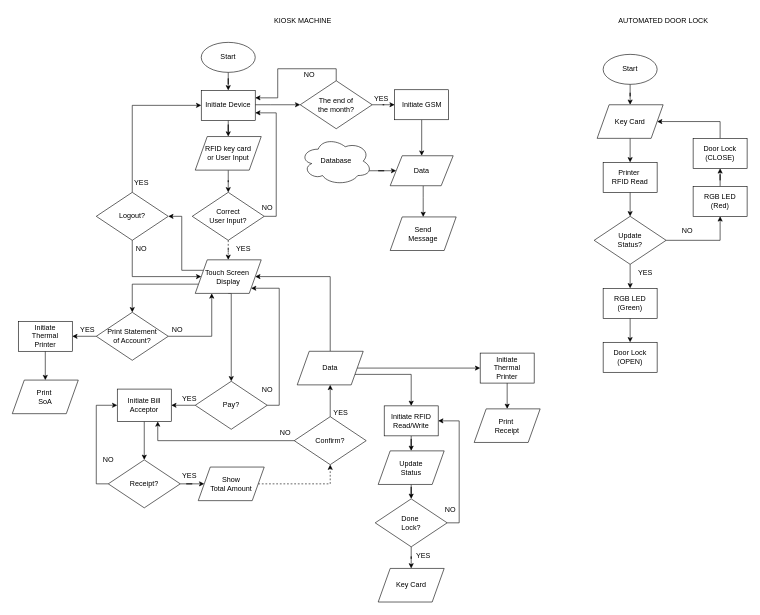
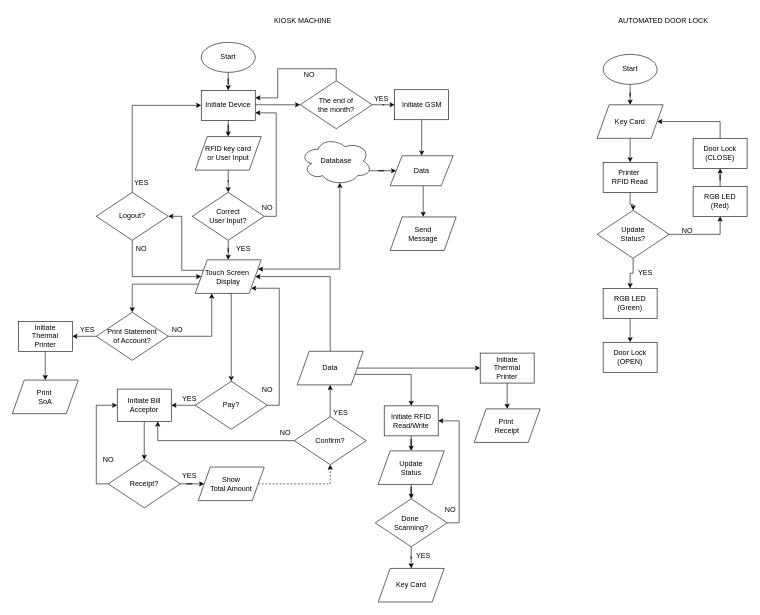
(630, 240) -> (633, 234)
(228, 252) -> (228, 252)
none -> (340, 269)
(411, 523) -> (411, 523)
